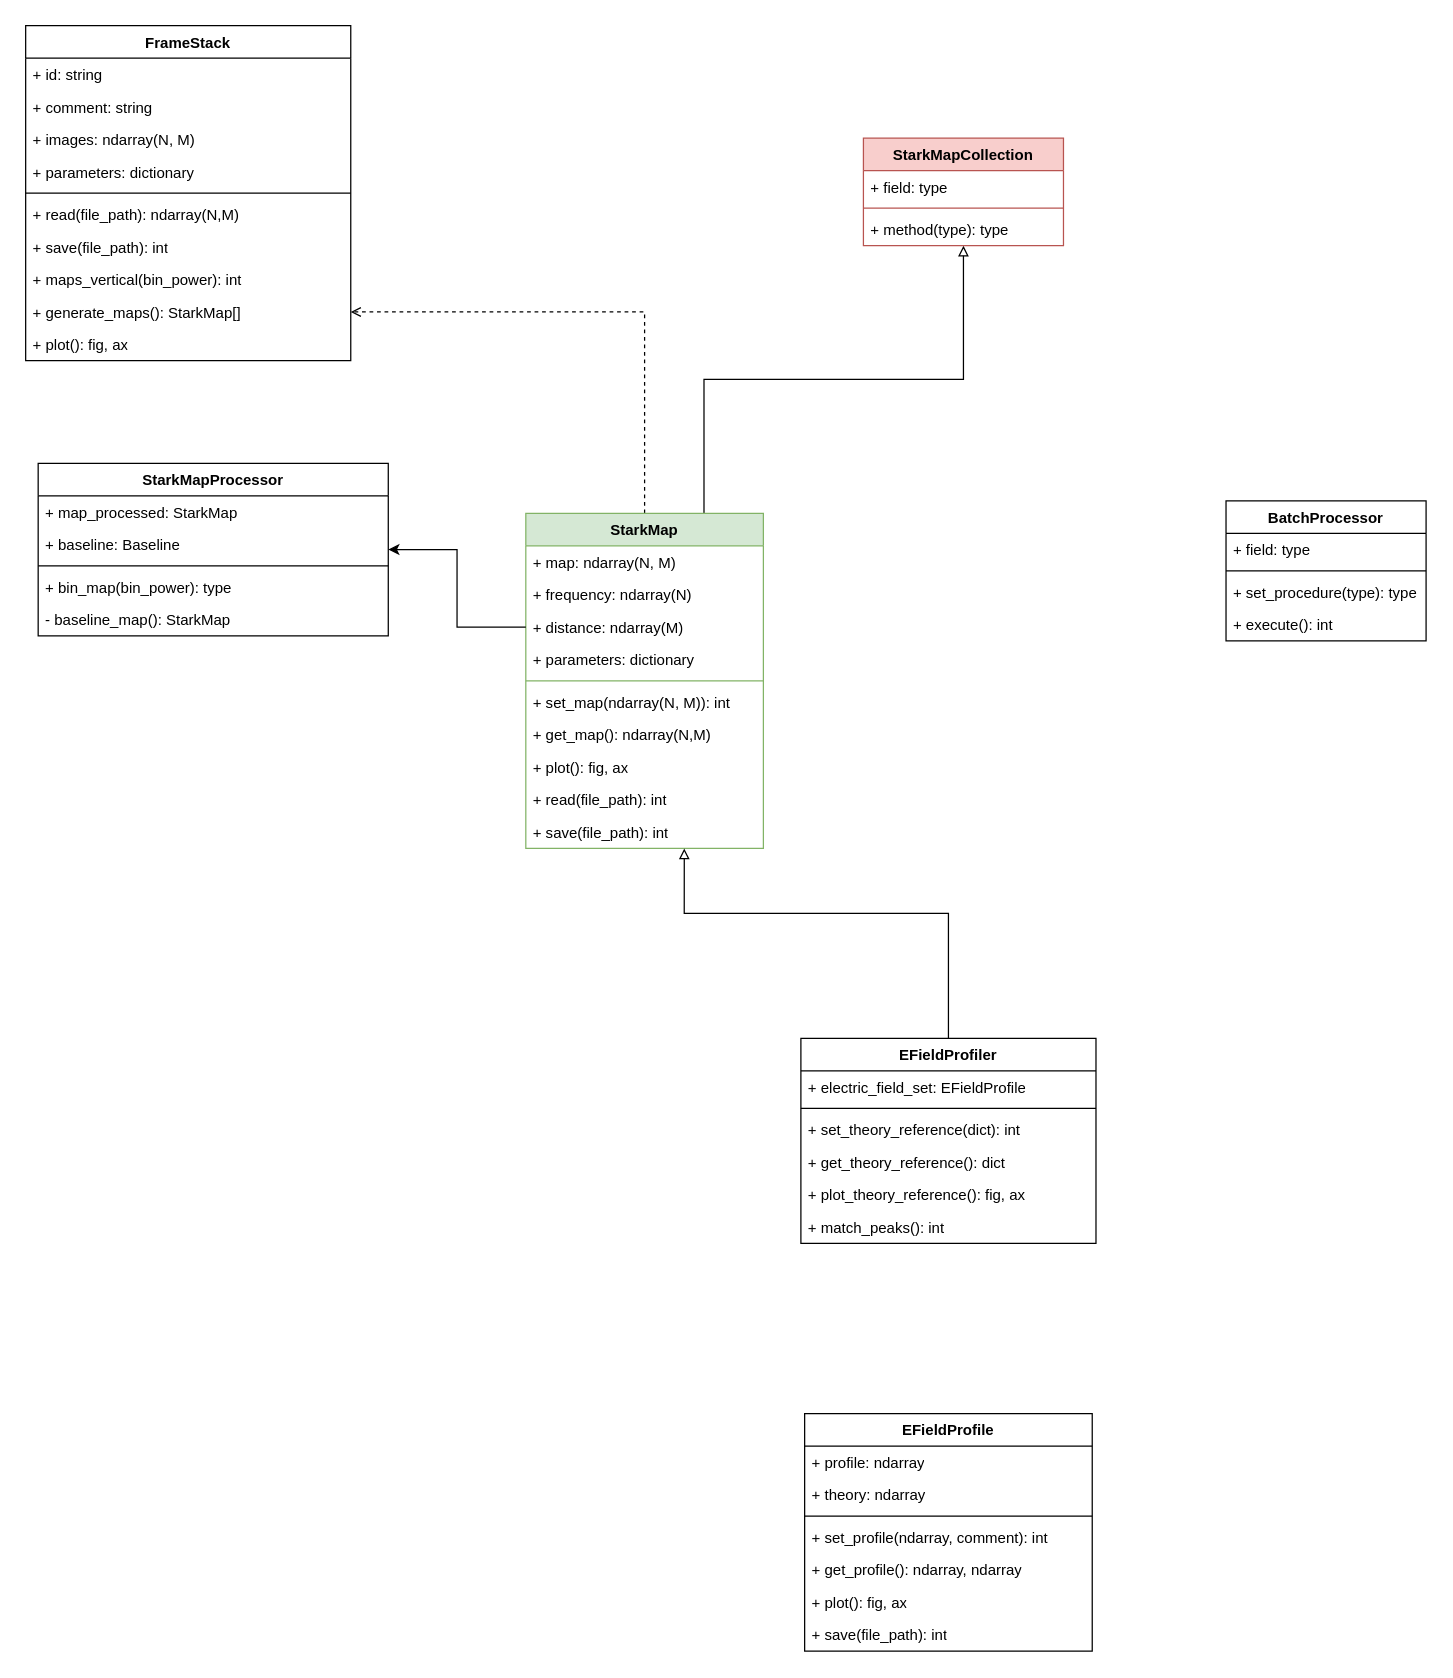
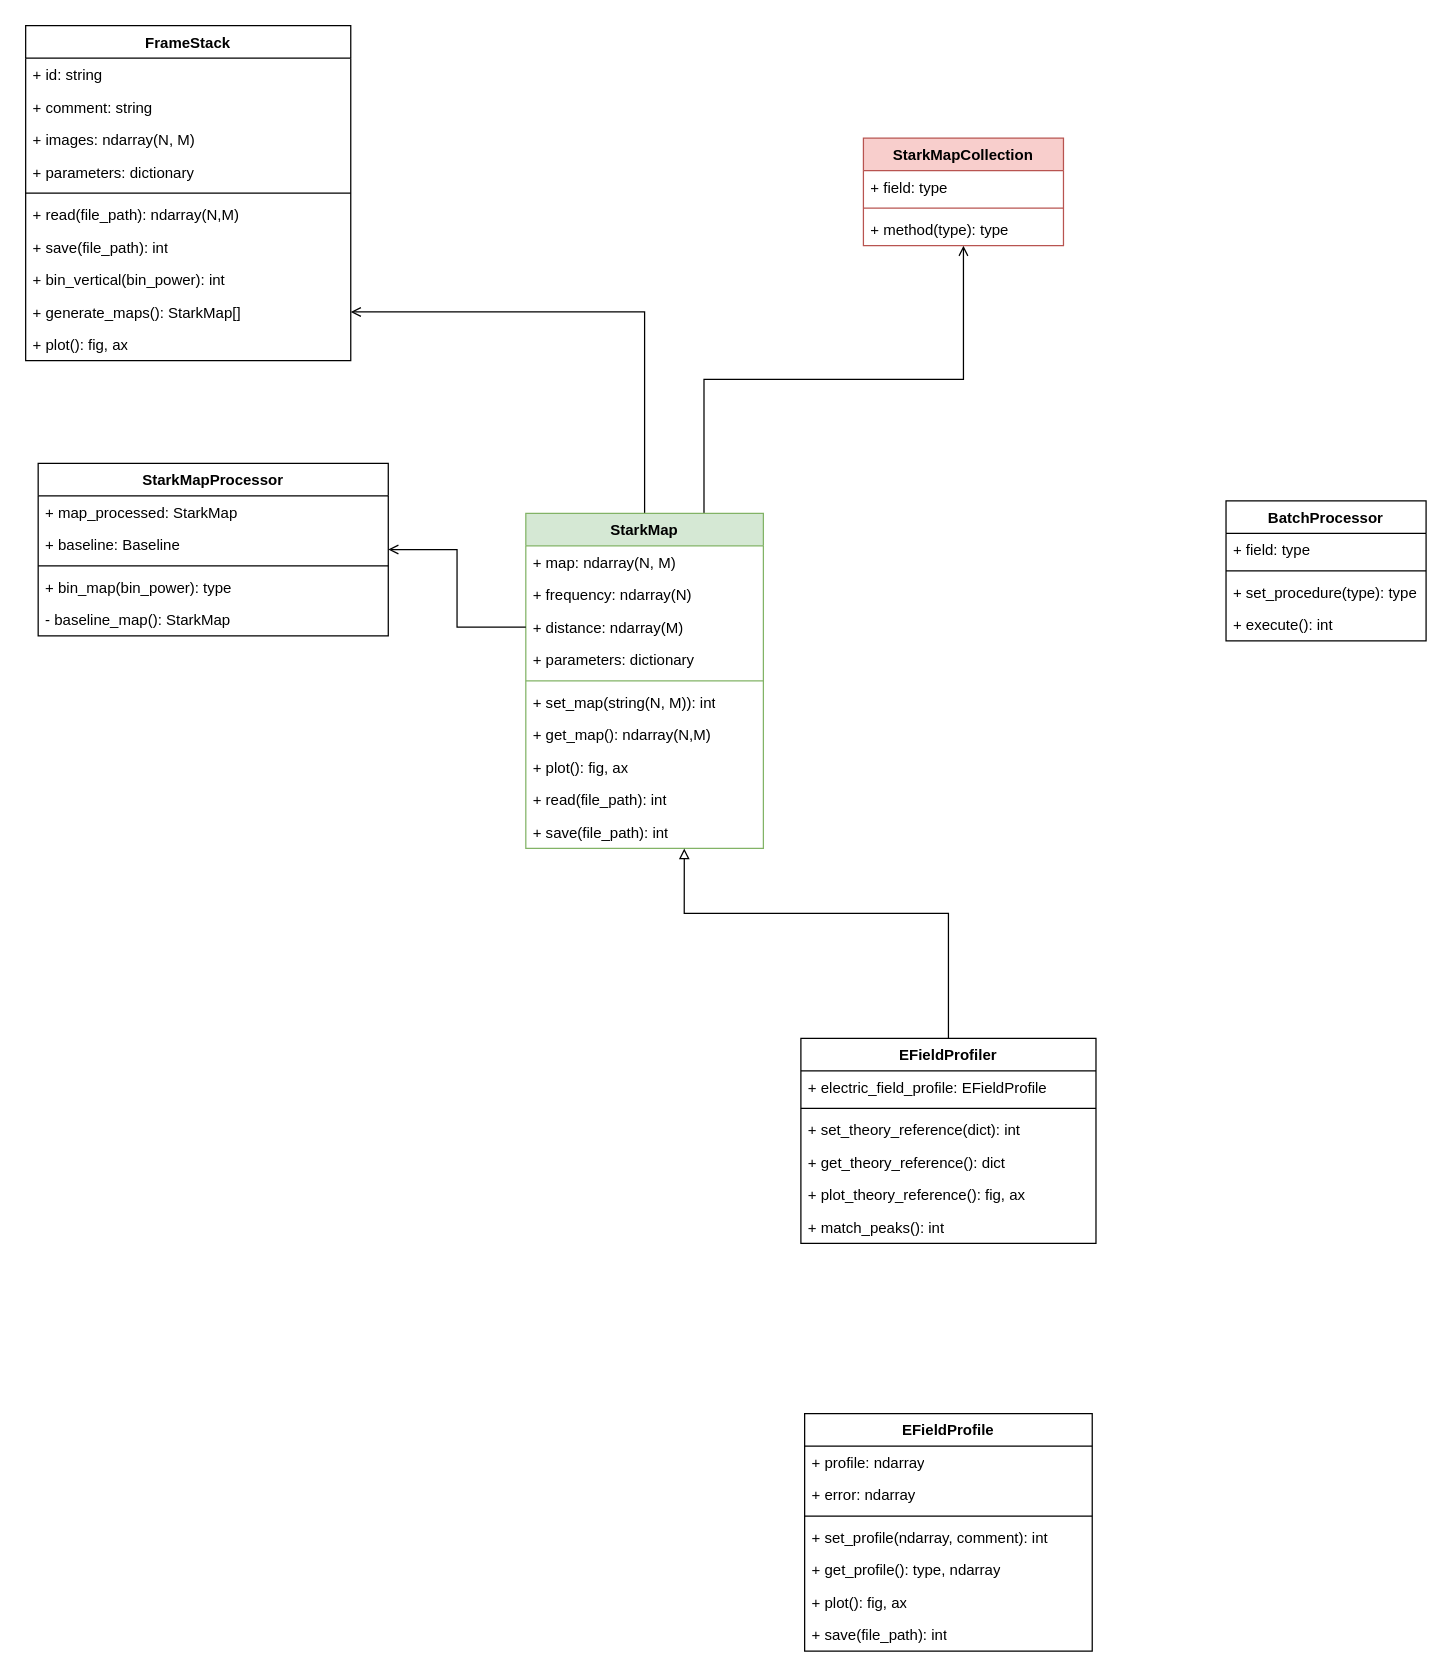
(963, 257) -> (963, 253)
(150, 281) -> (144, 281)
(600, 312) -> (600, 312)
(398, 549) -> (395, 549)
(643, 703) -> (637, 703)
(934, 1088) -> (947, 1088)
(877, 1496) -> (873, 1496)
(937, 1571) -> (924, 1571)
